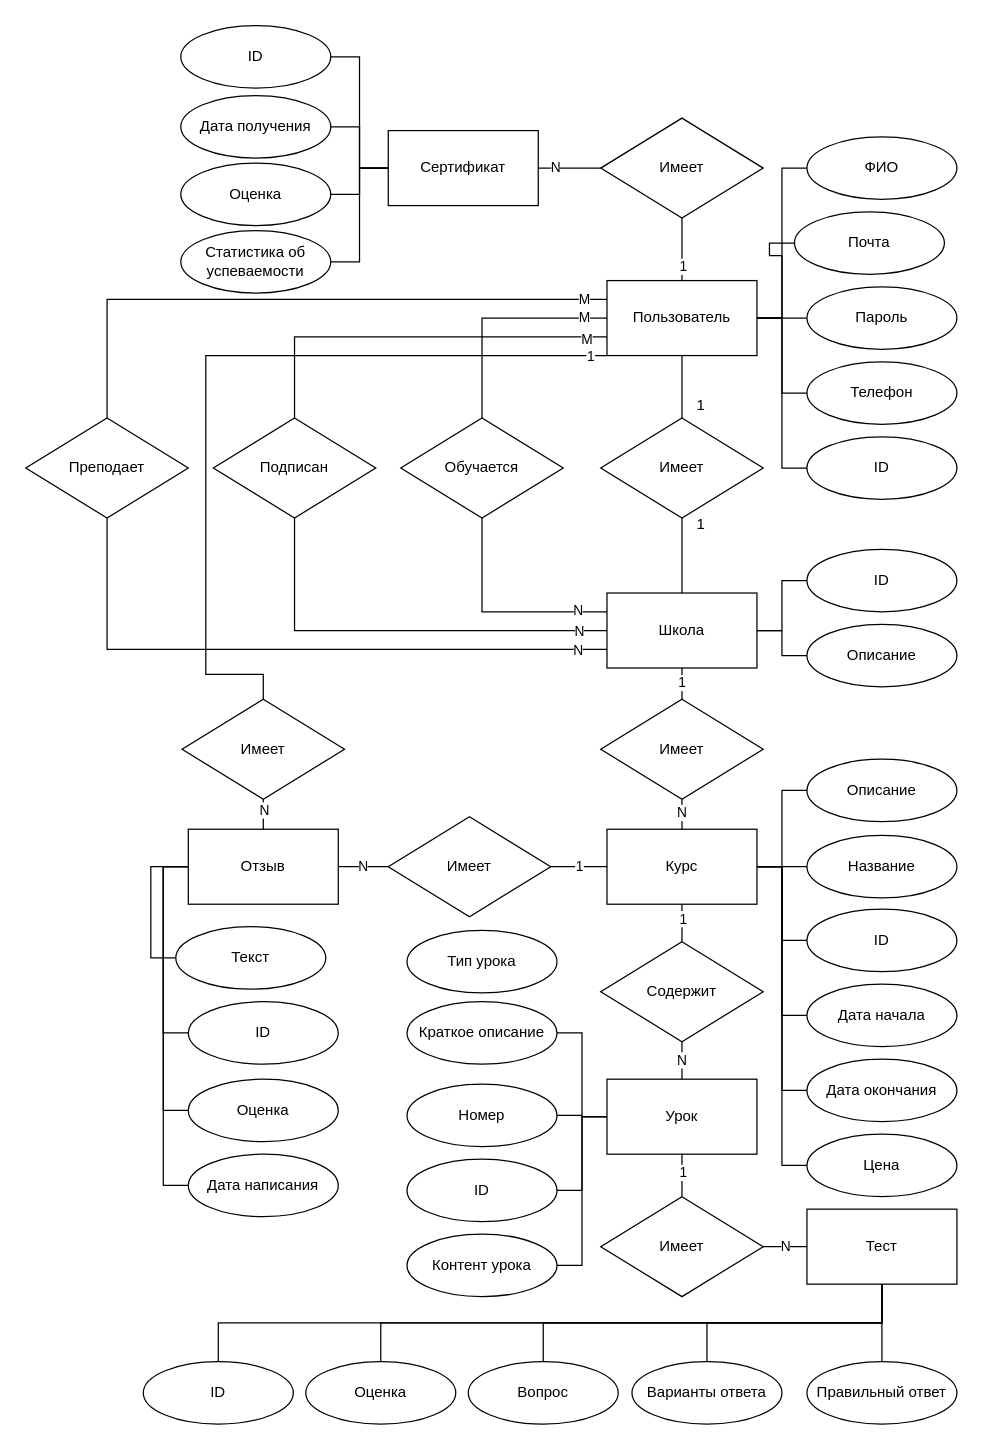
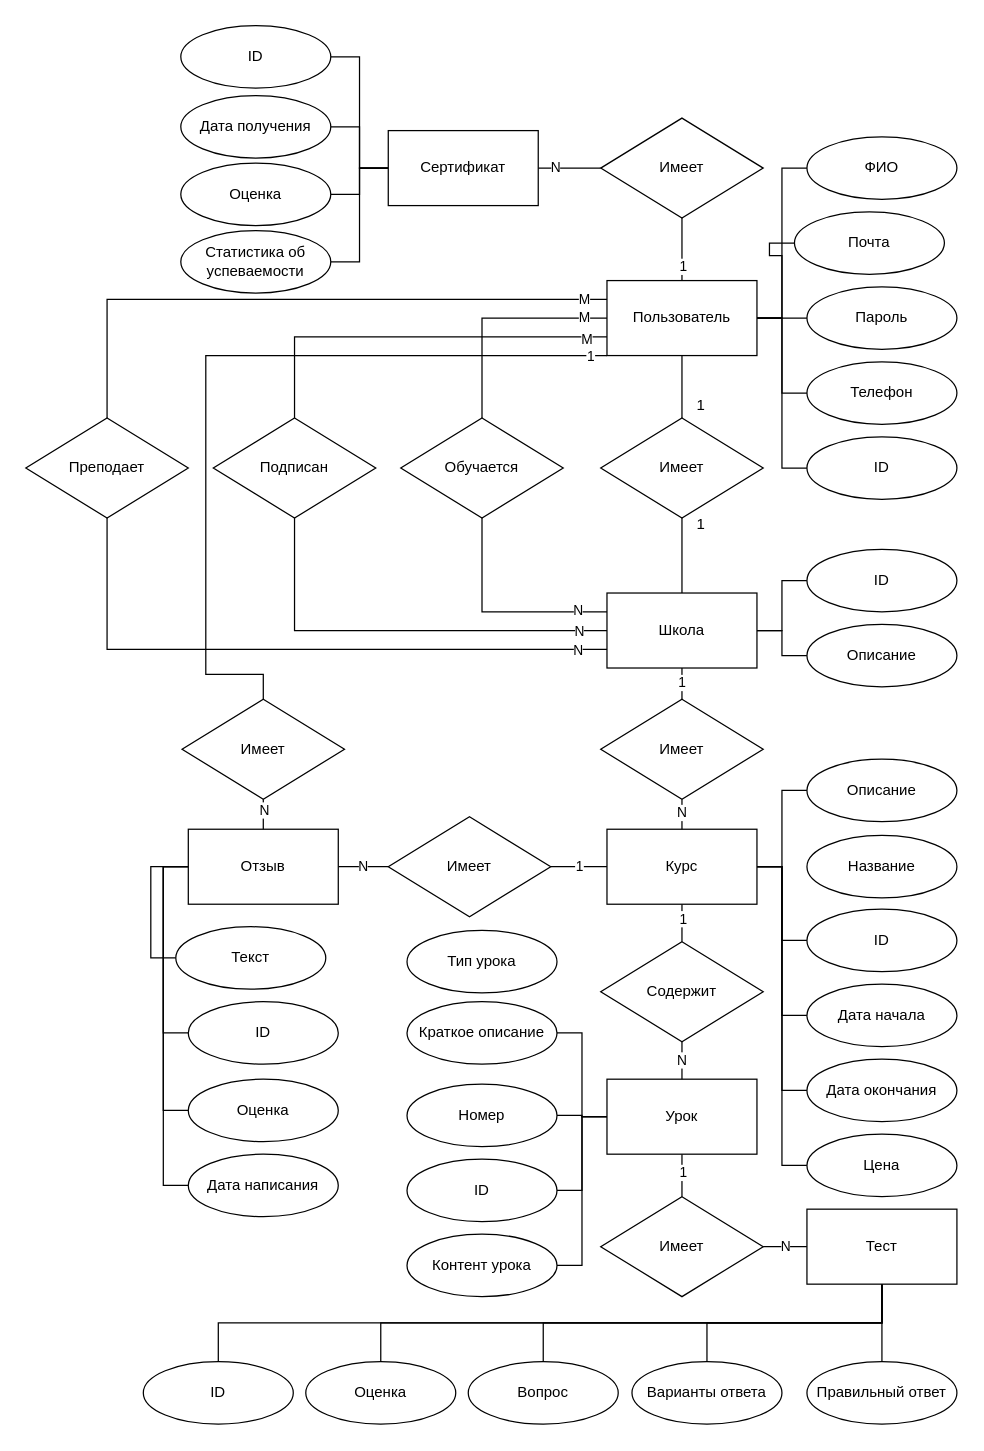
(795, 867) -> none
